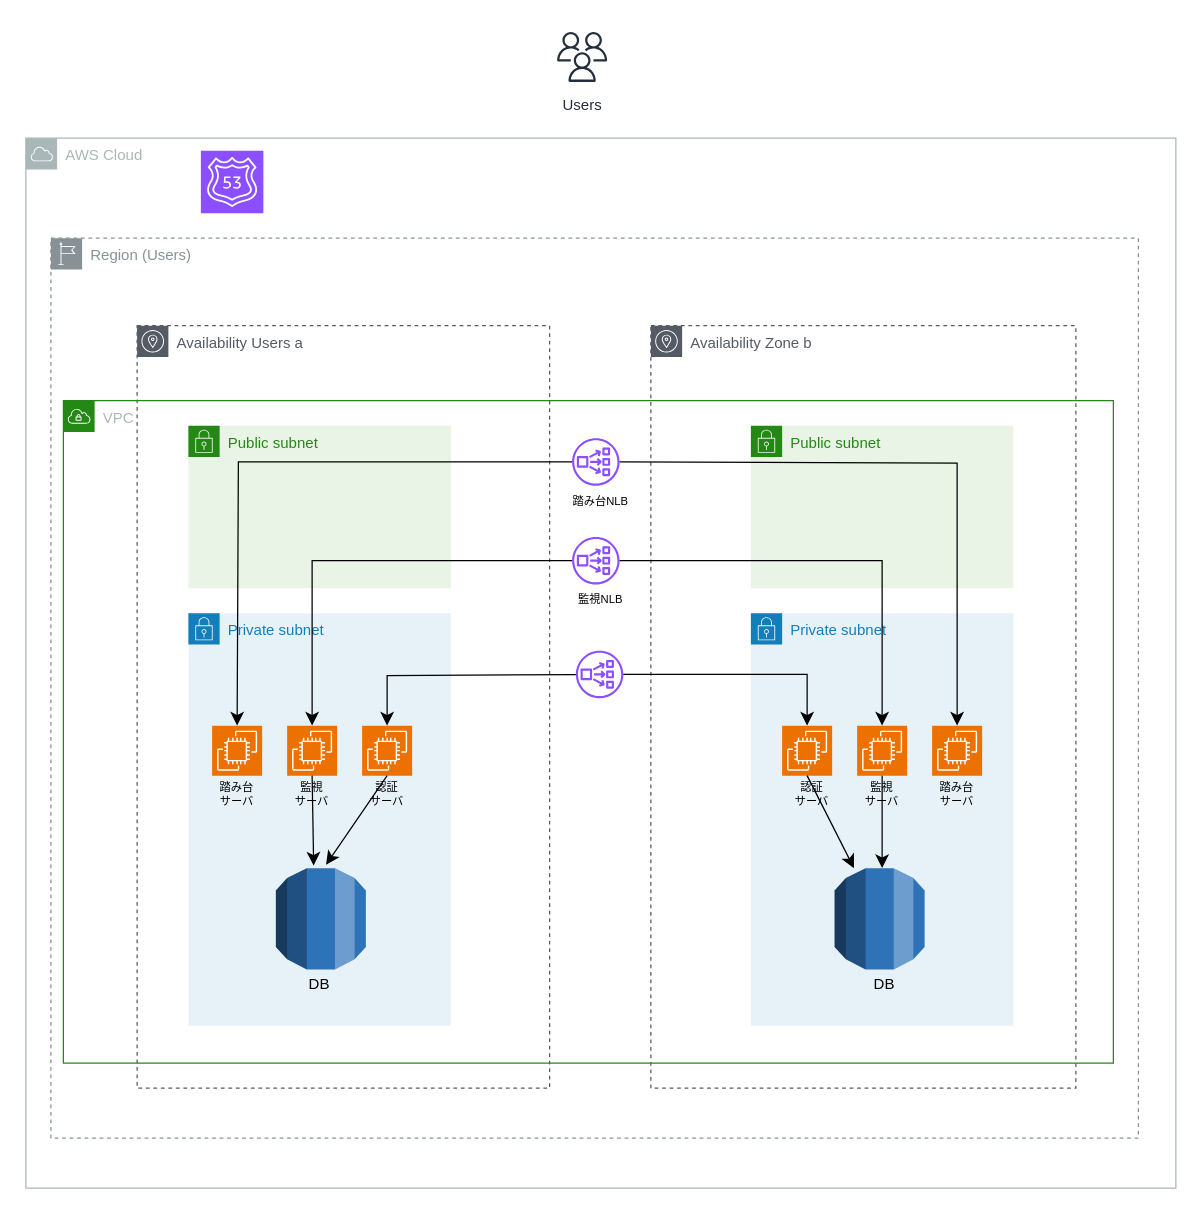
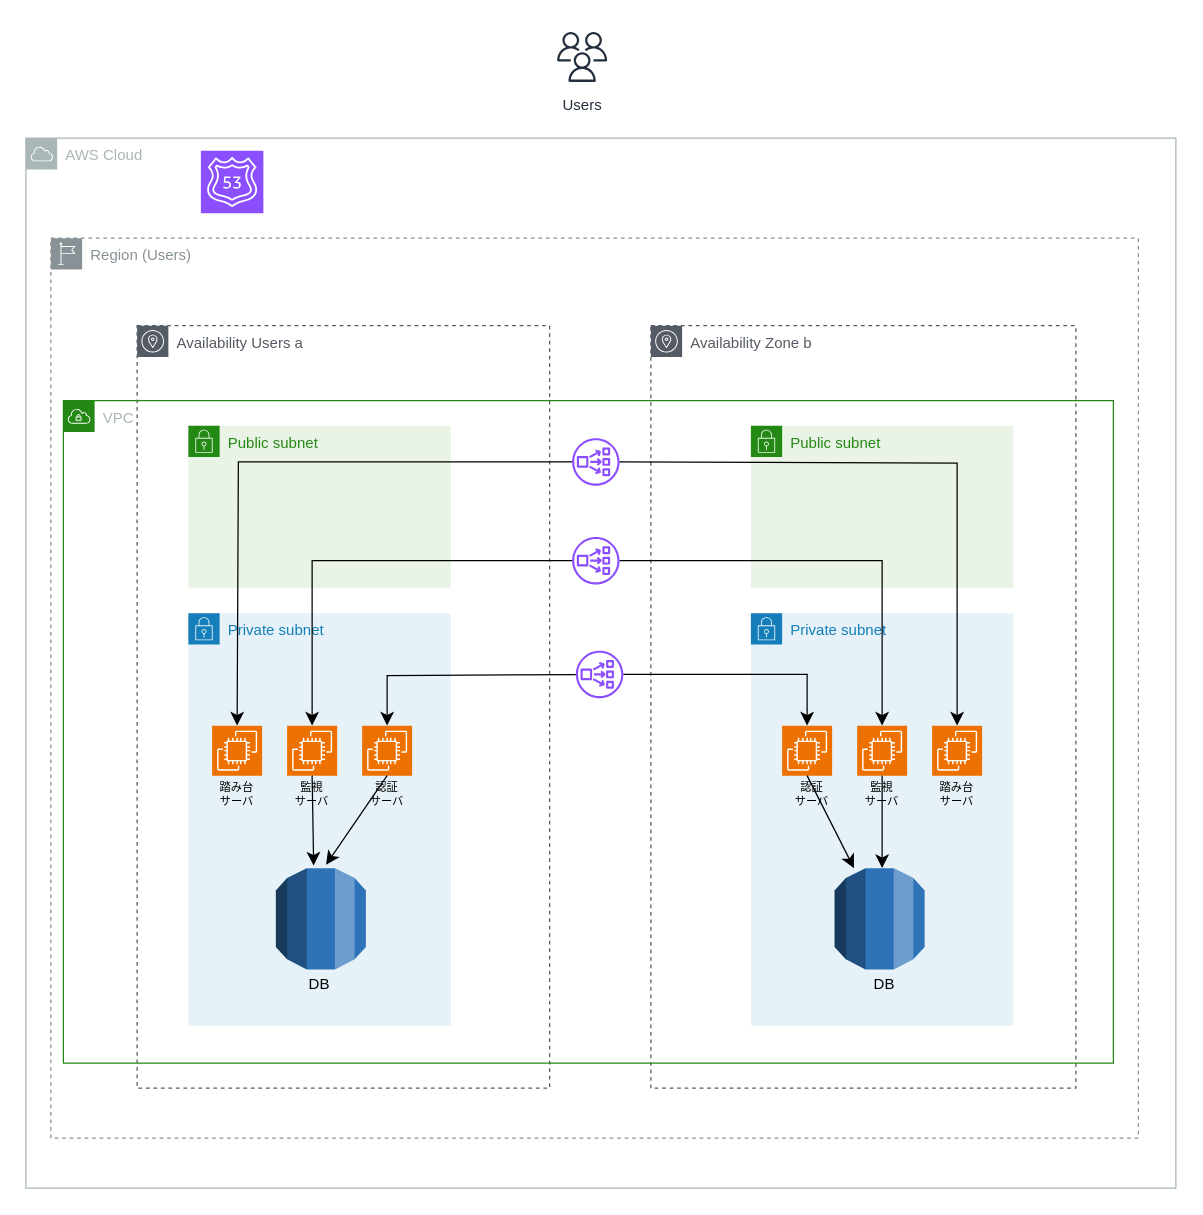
(601, 498) -> none
(601, 596) -> none
